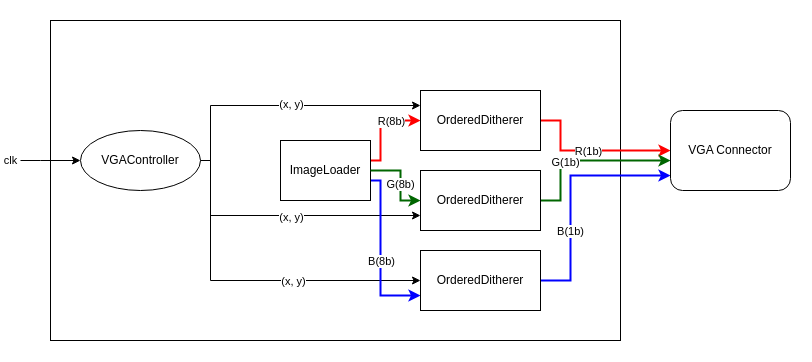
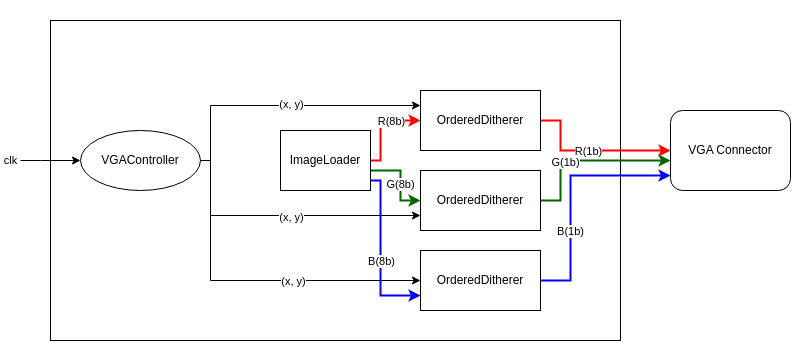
(326, 171) -> (326, 161)
